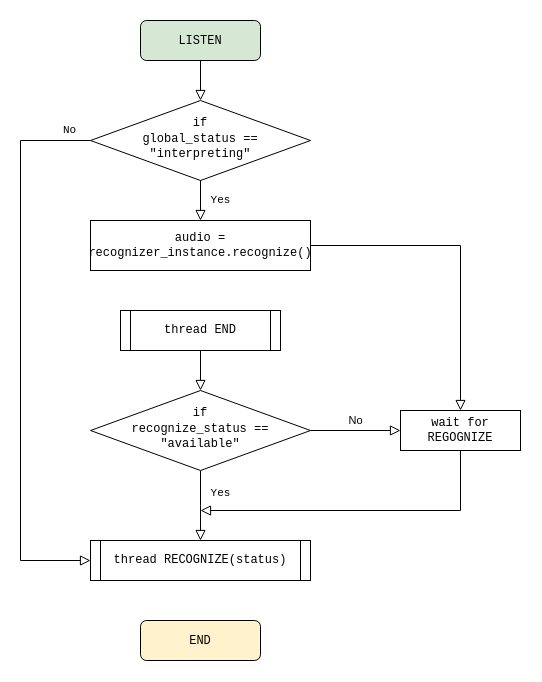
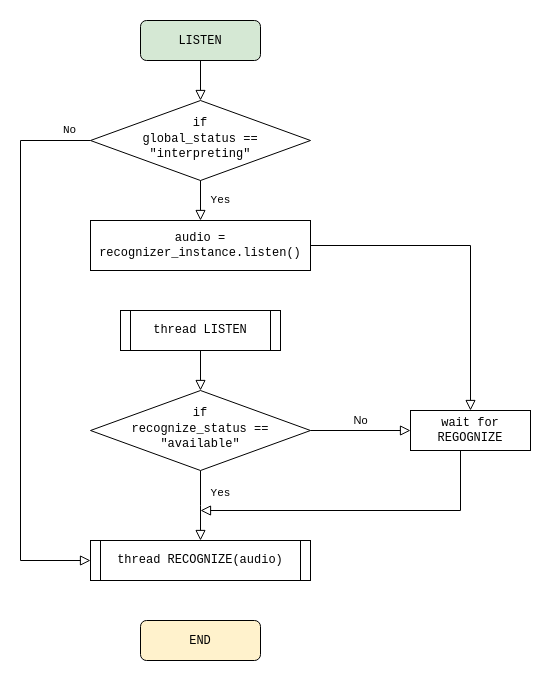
(201, 246) -> (201, 246)
(201, 331) -> (201, 331)
(461, 431) -> (471, 431)
(201, 561) -> (201, 561)
